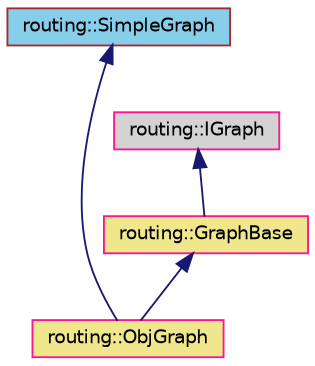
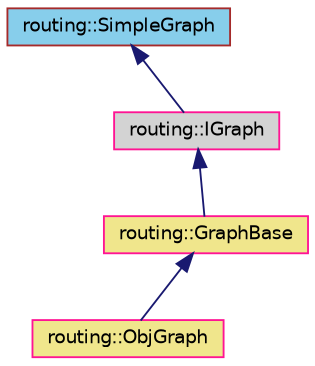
(82, 194) -> (164, 86)
